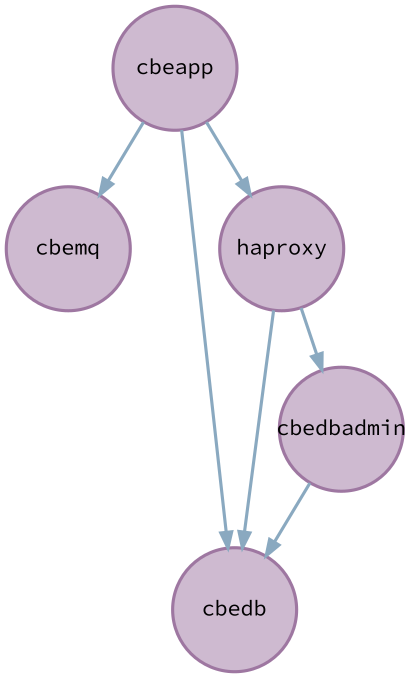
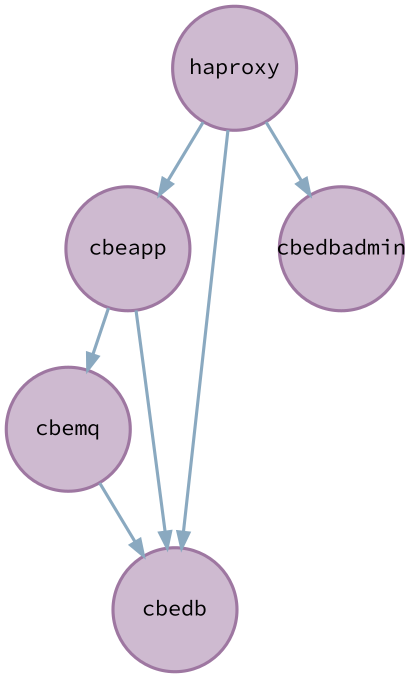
(224, 151) -> (186, 151)
(292, 512) -> (117, 512)
